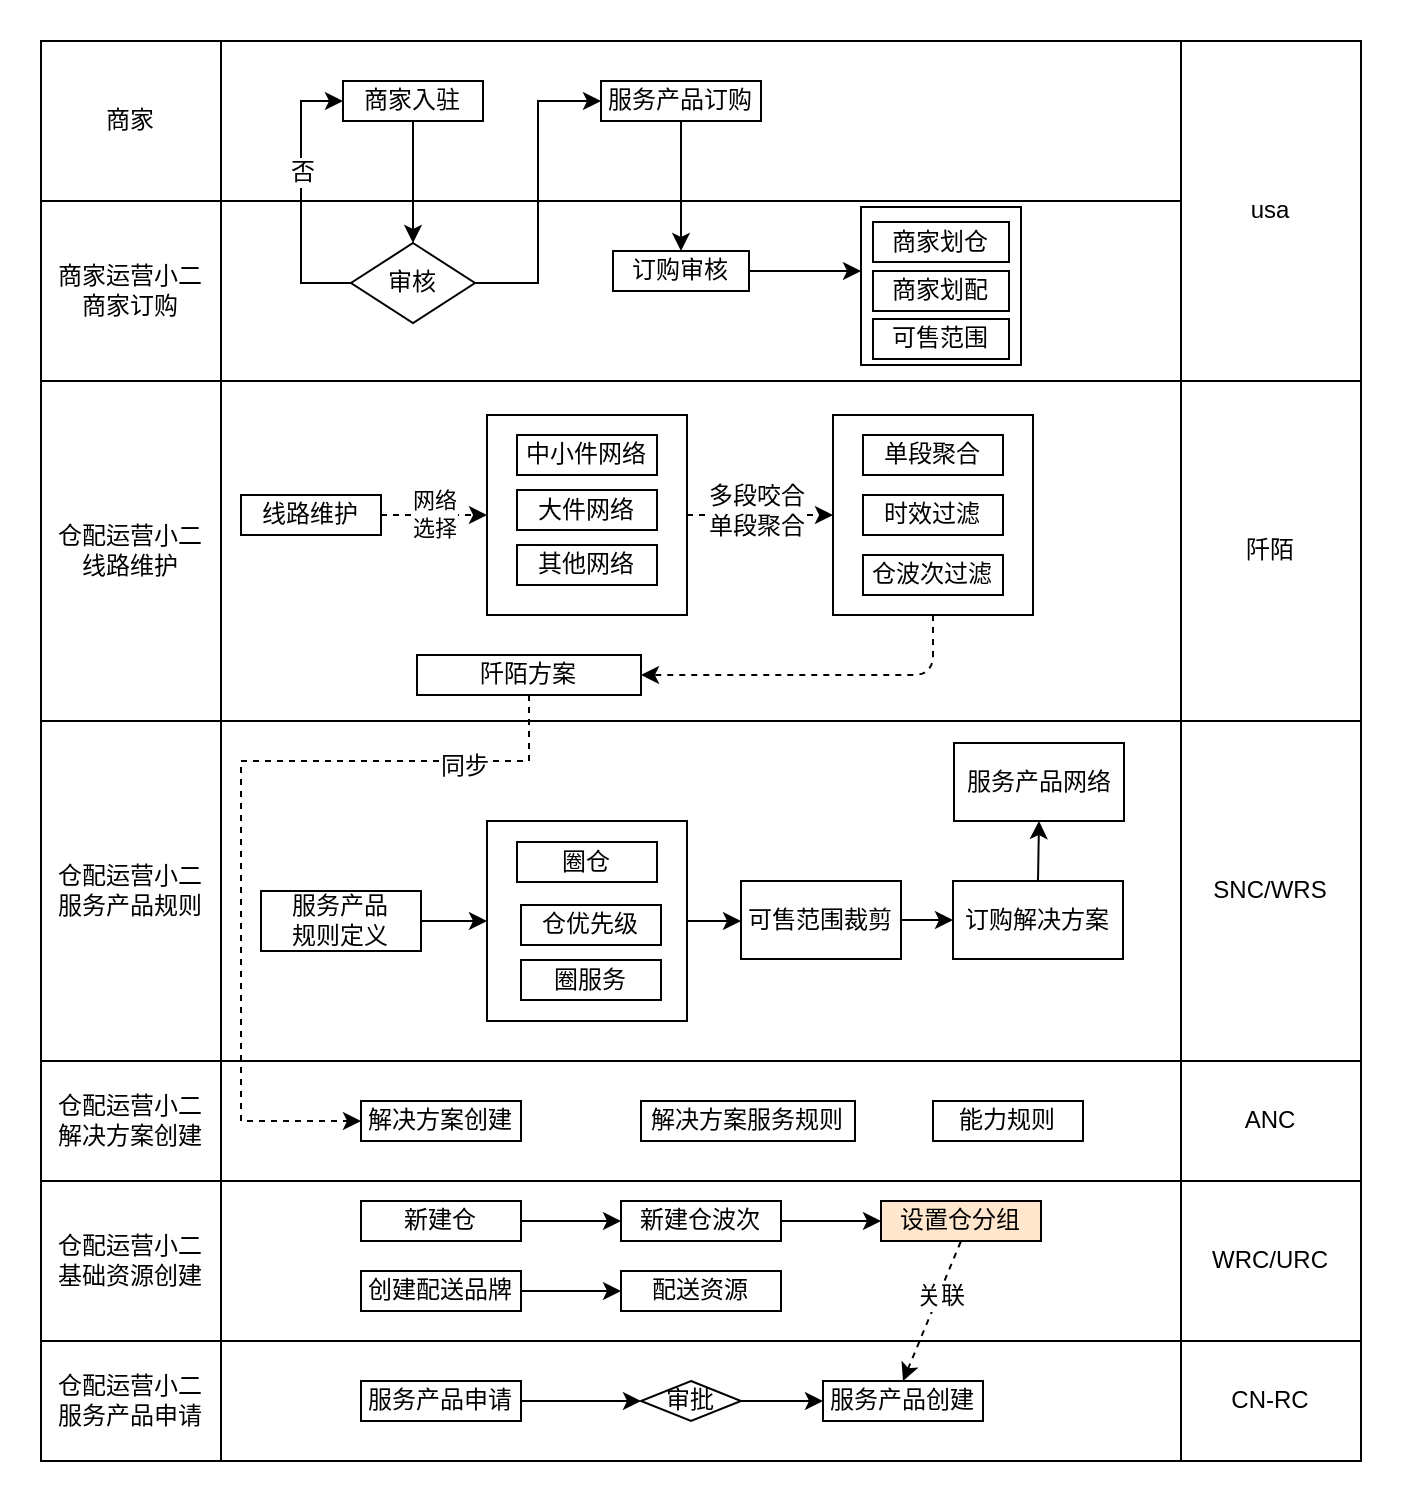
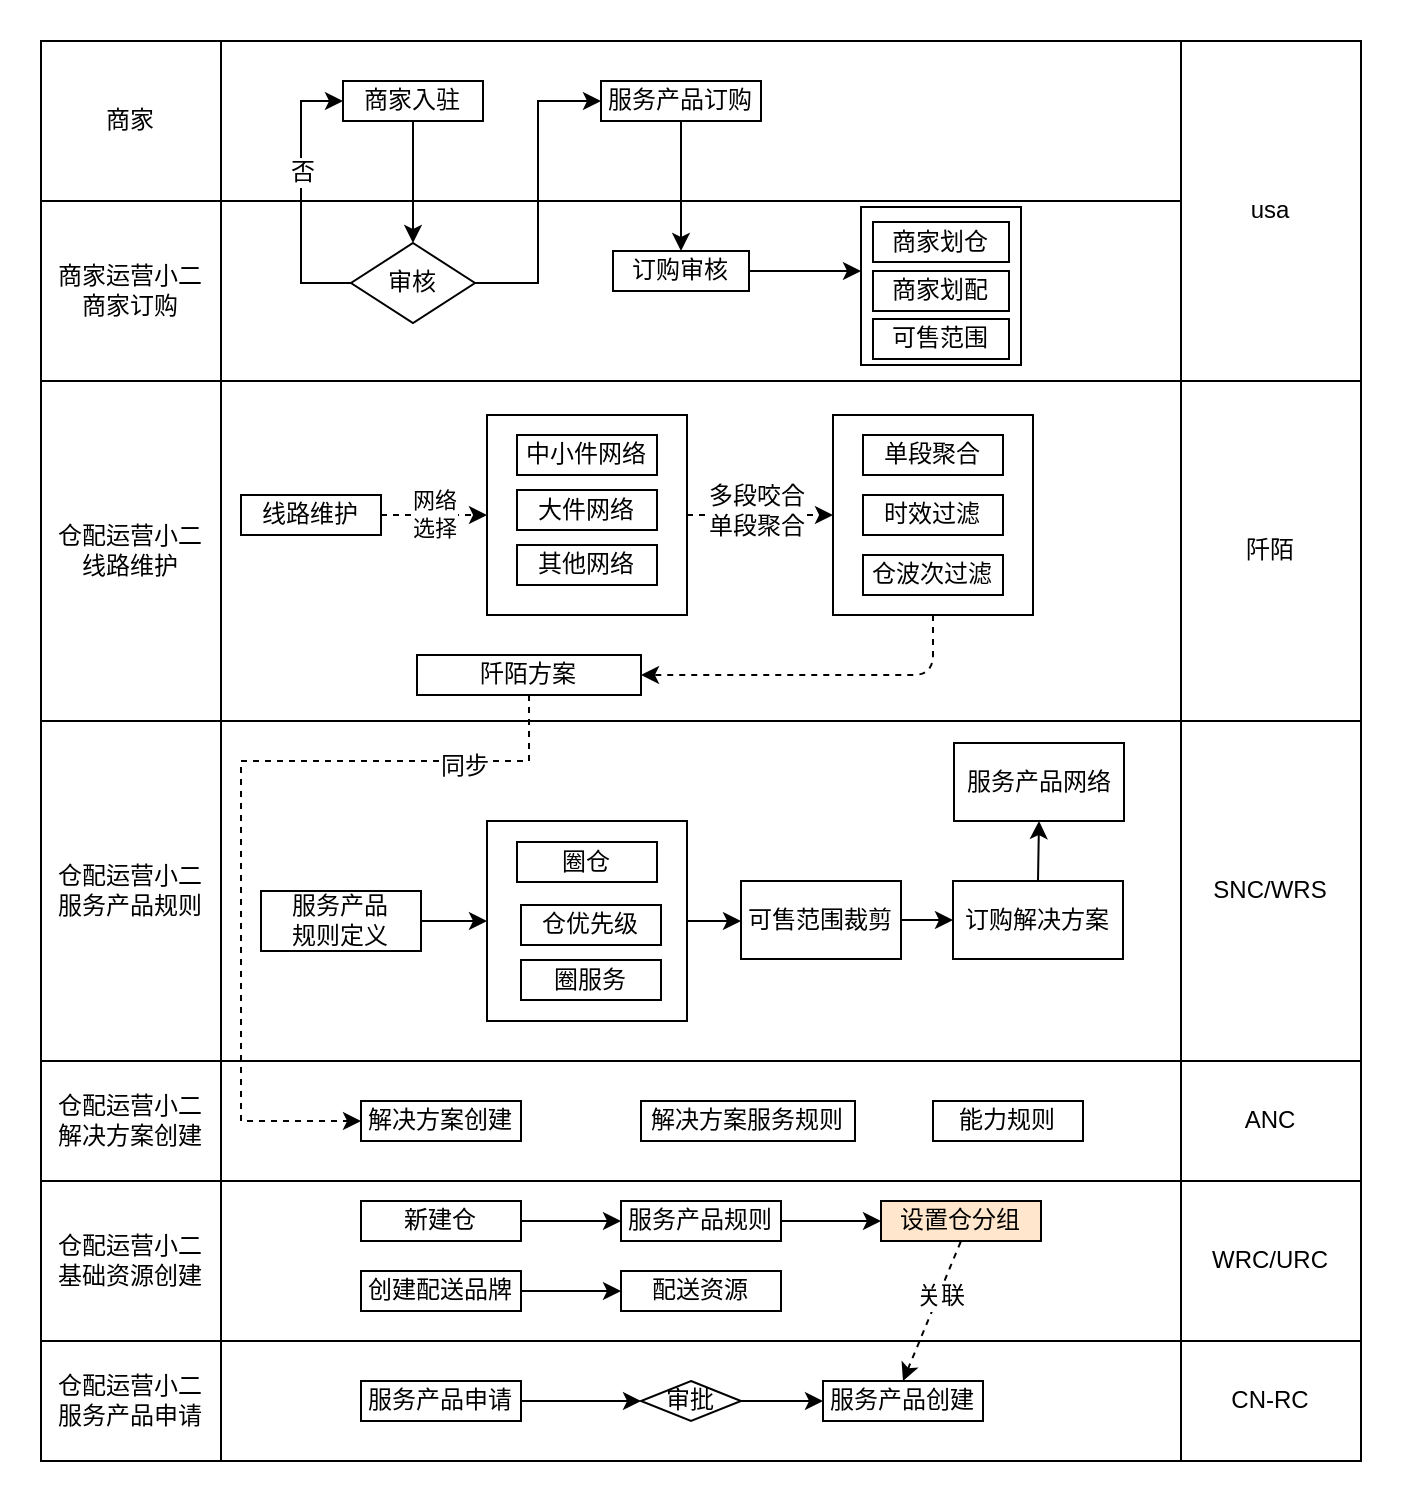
(701, 1221) -> (701, 1221)
